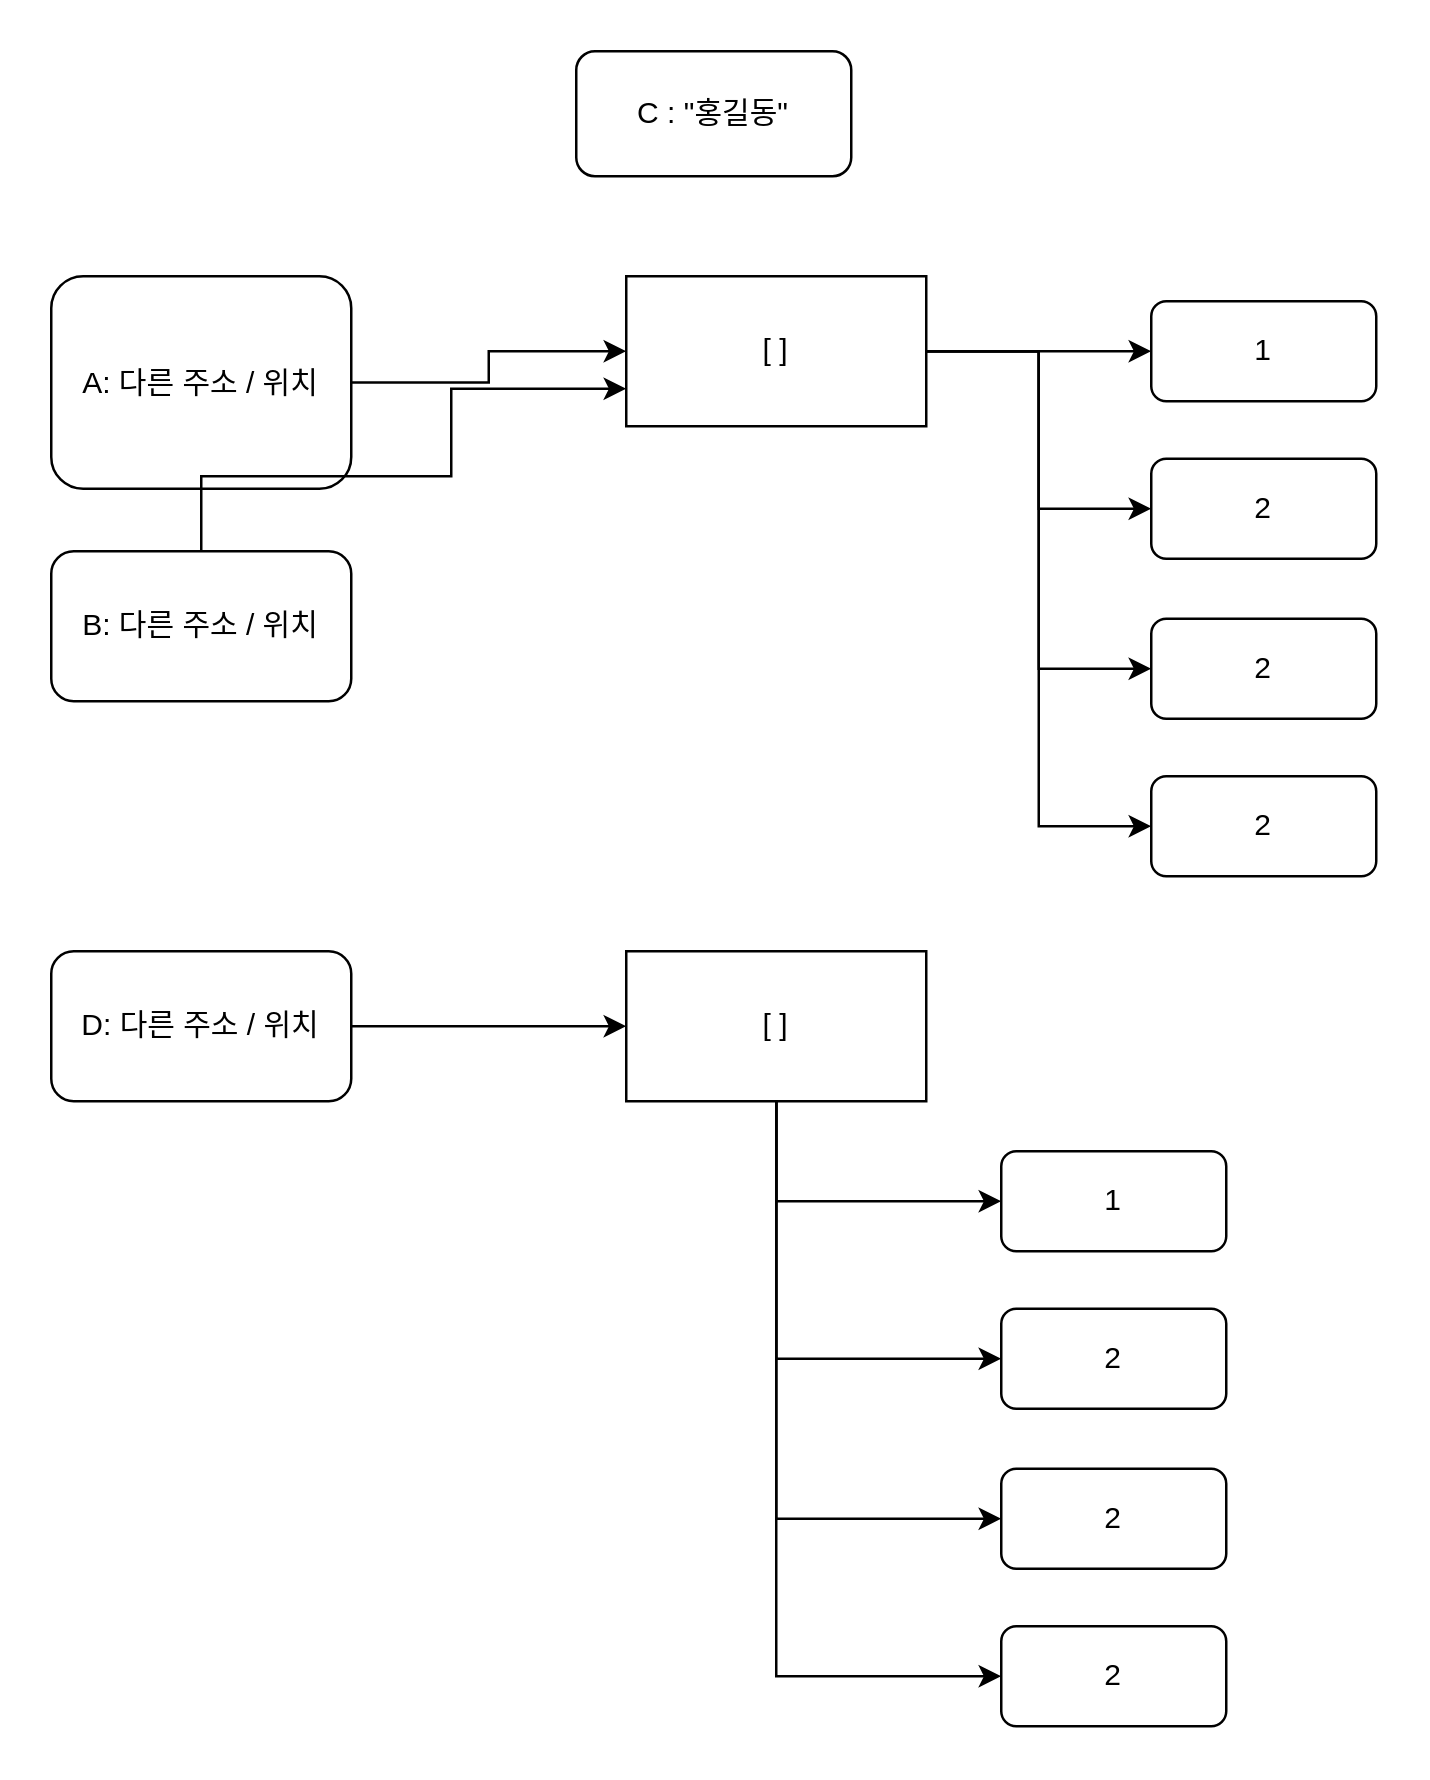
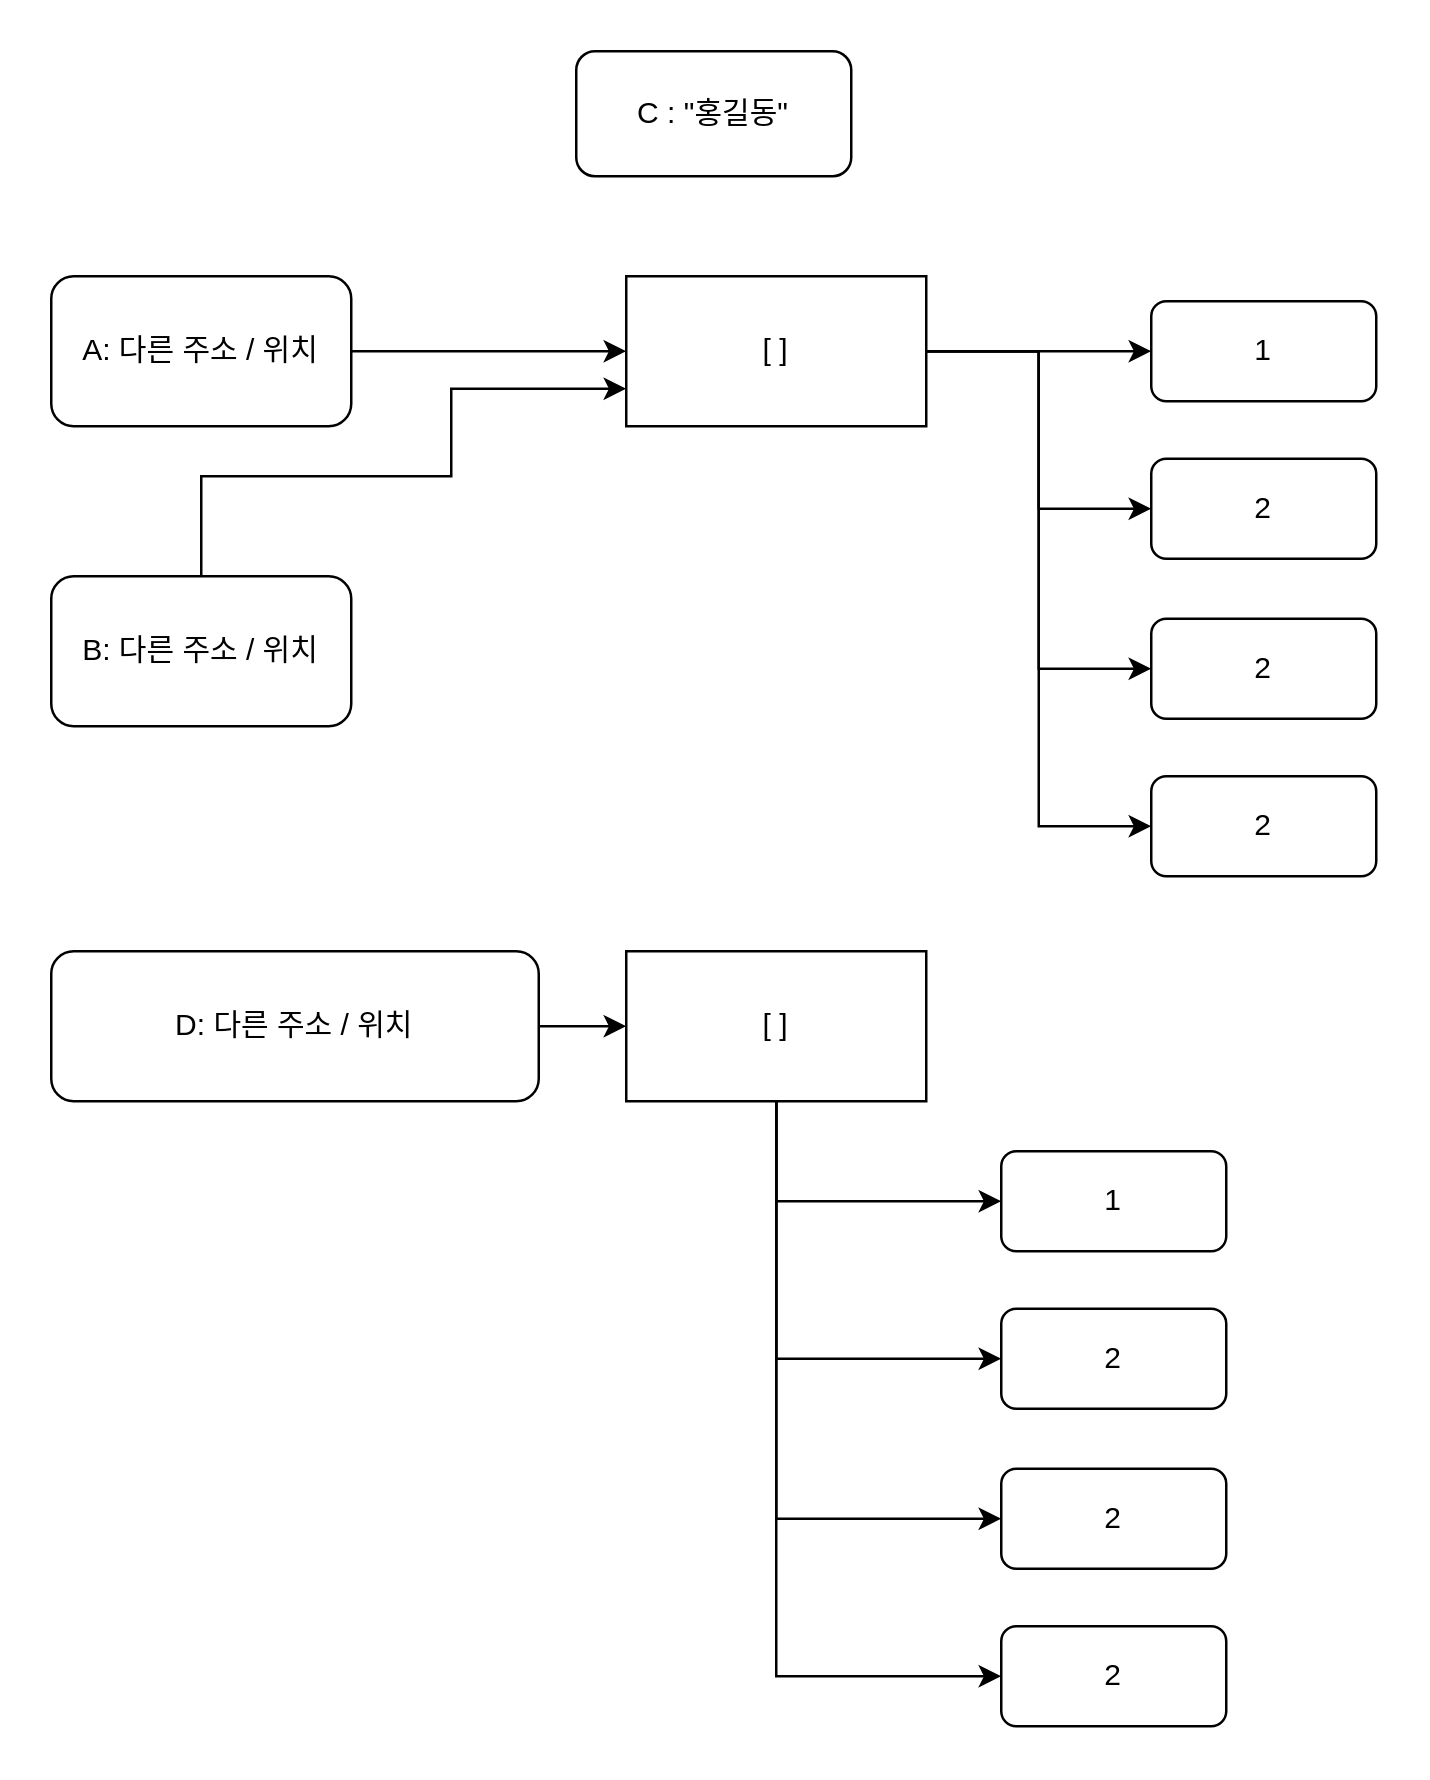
(201, 383) -> (201, 351)
(201, 626) -> (201, 651)
(201, 1026) -> (295, 1026)
